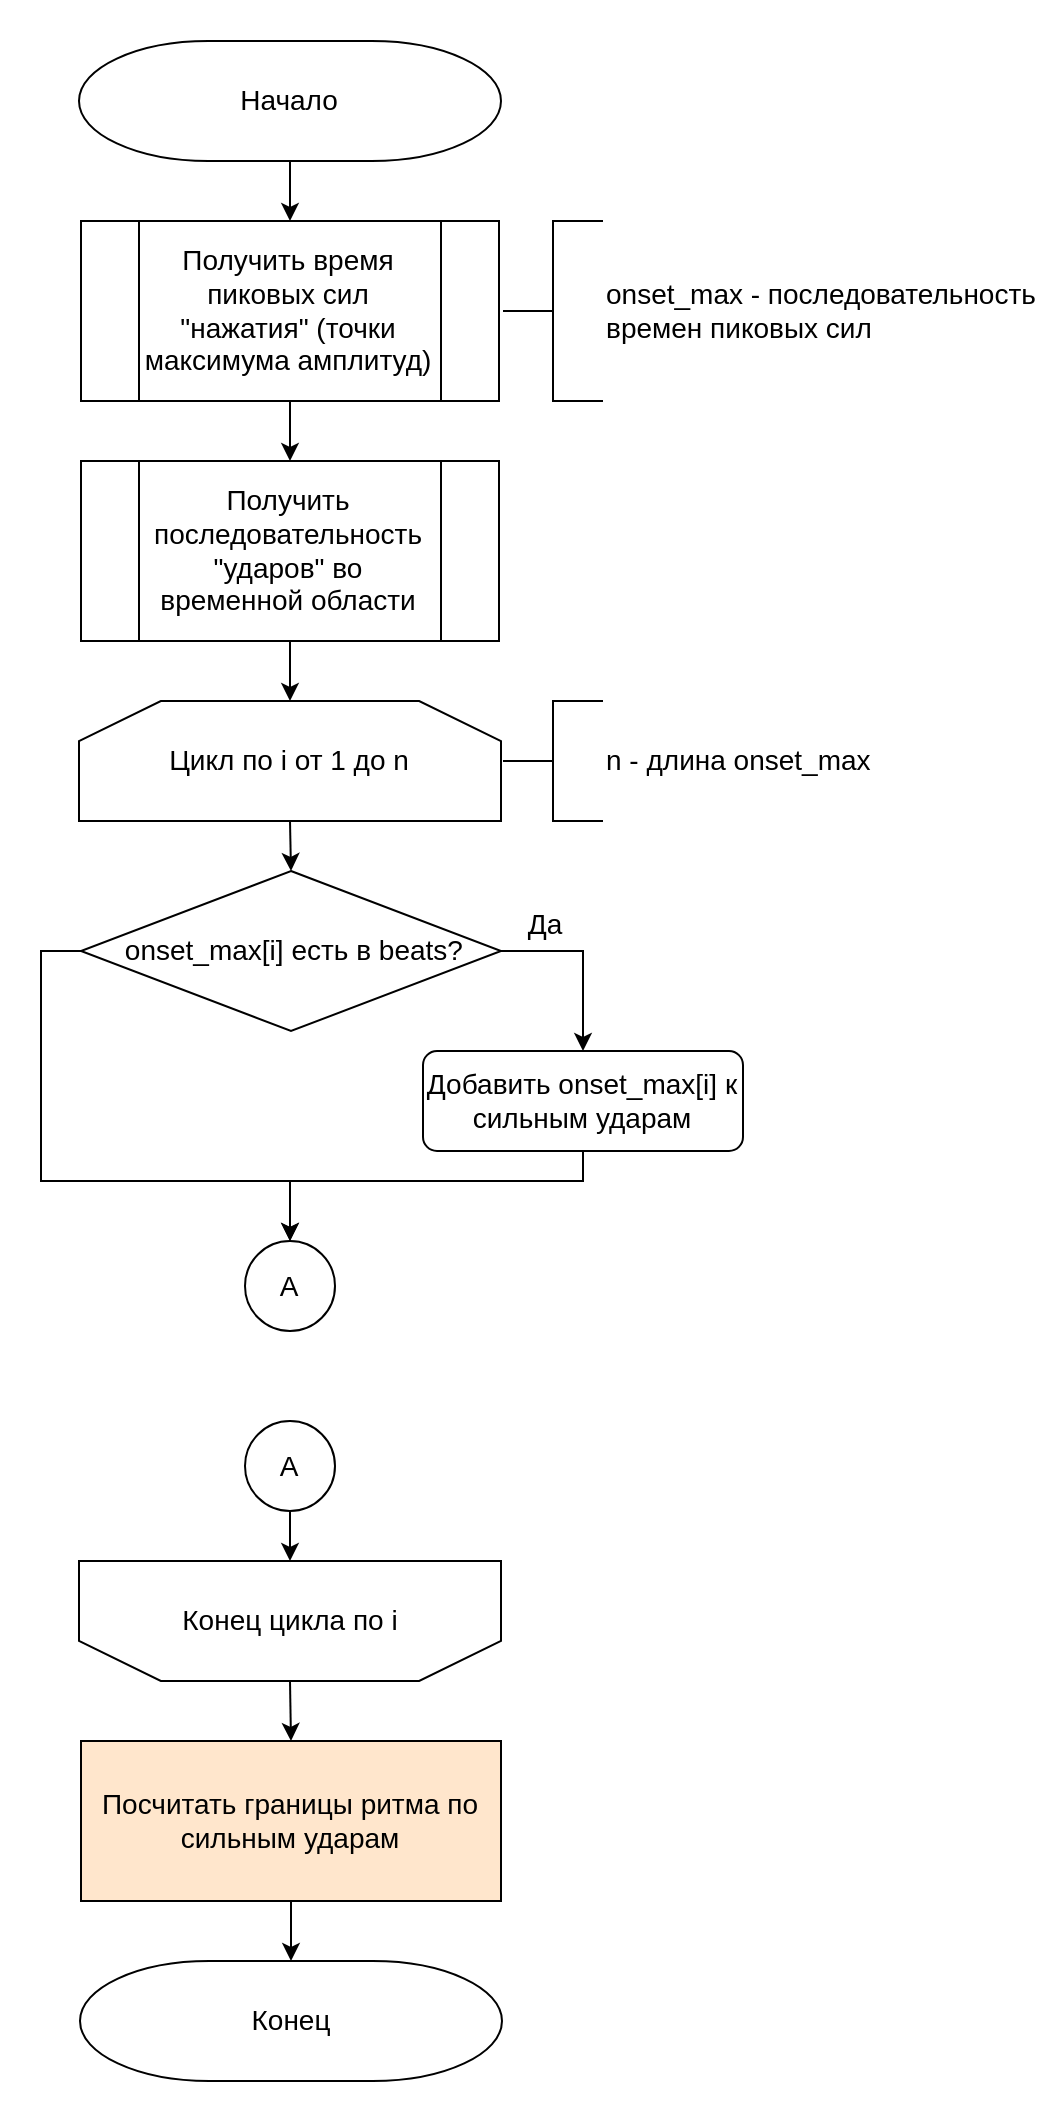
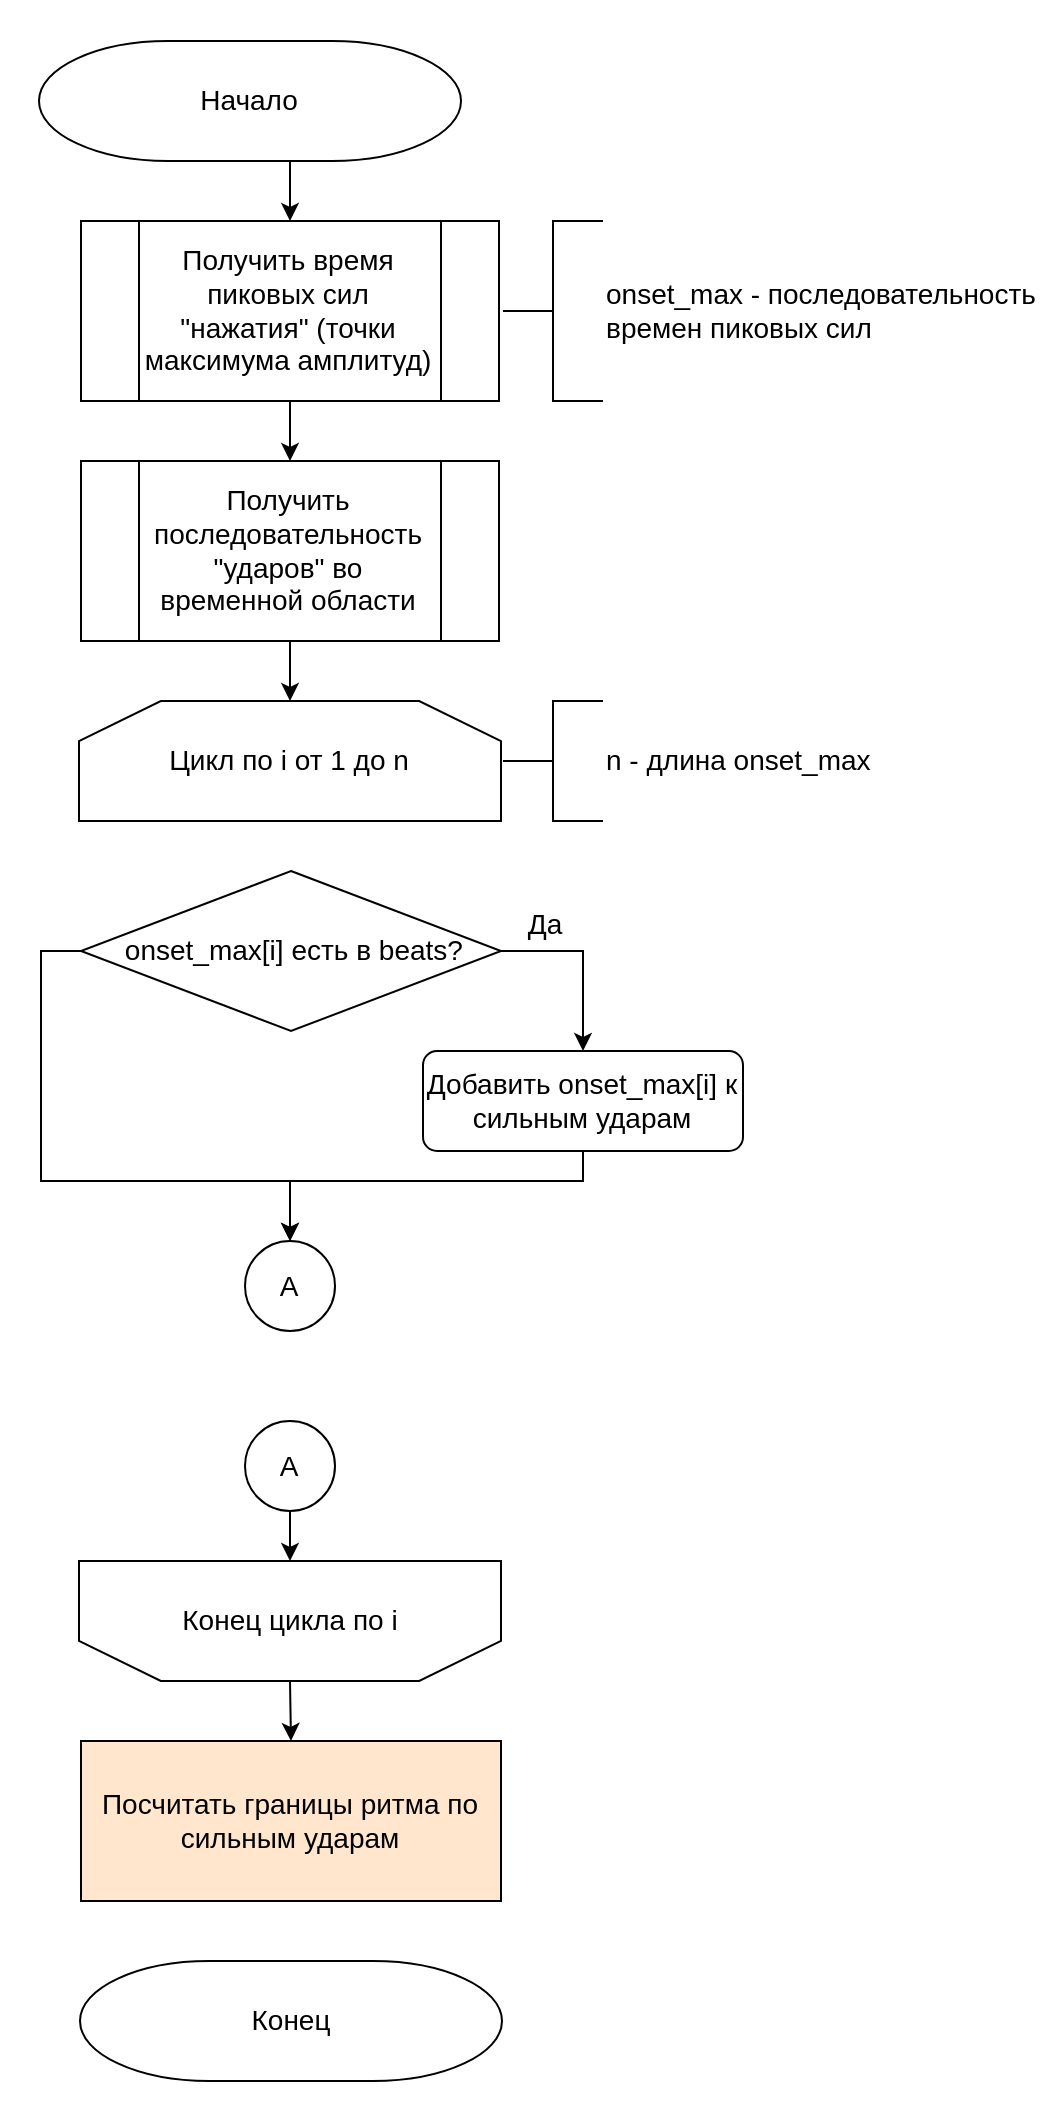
(290, 101) -> (250, 101)
(290, 839) -> none
(291, 1924) -> none
